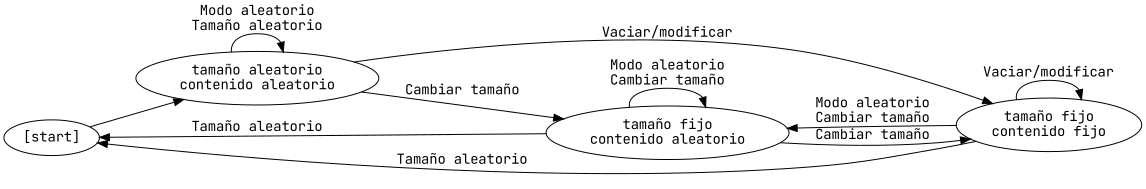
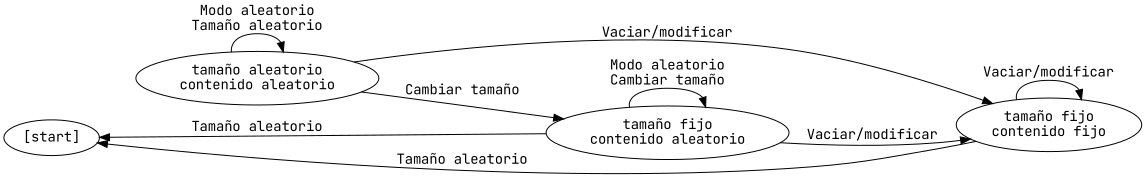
(132, 115) -> none
(877, 126) -> none
(873, 135) -> (873, 135)
